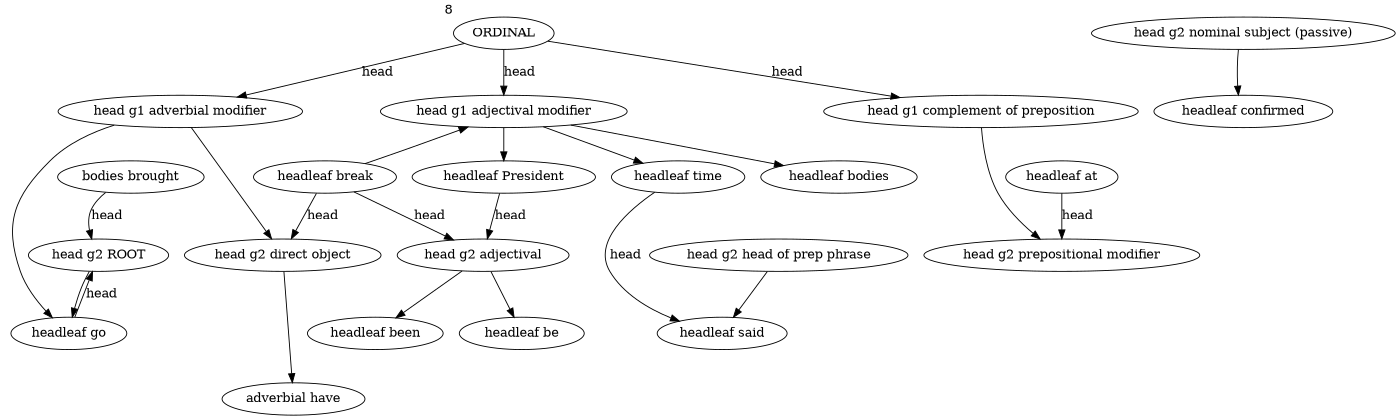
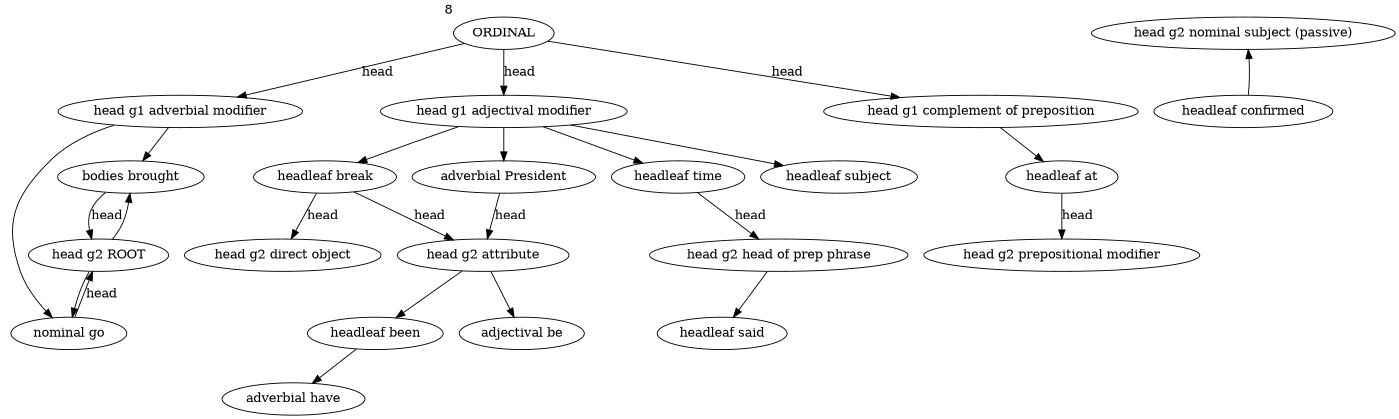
(1237, 68) -> (1249, 77)
(412, 147) -> (413, 143)
(504, 177) -> (504, 177)
(839, 177) -> (839, 177)
(229, 180) -> (158, 141)
(995, 187) -> (1018, 142)
none -> (123, 222)
(483, 255) -> (483, 255)
(606, 261) -> (725, 213)
(288, 323) -> (338, 363)
(69, 333) -> (69, 333)
(522, 333) -> (522, 333)
